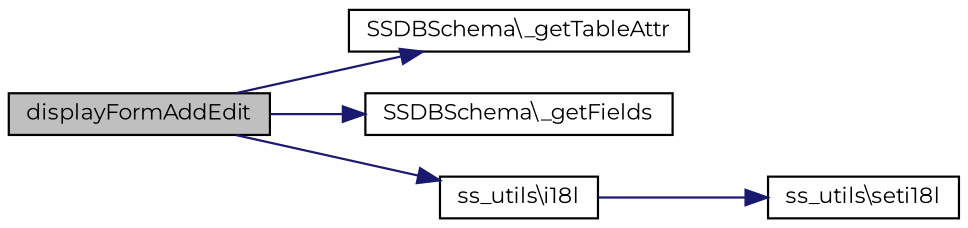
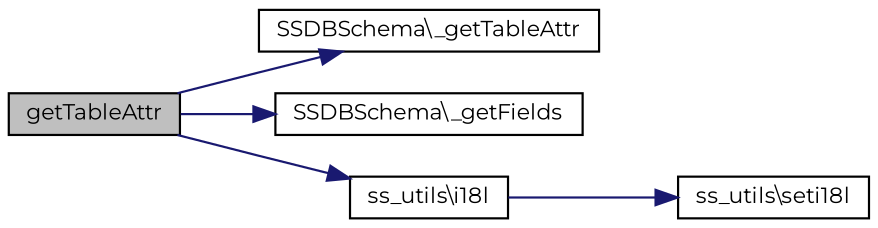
(139, 114) -> (94, 114)
